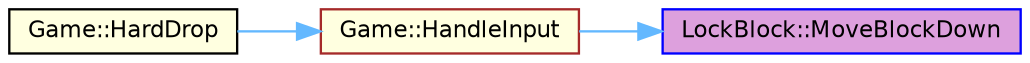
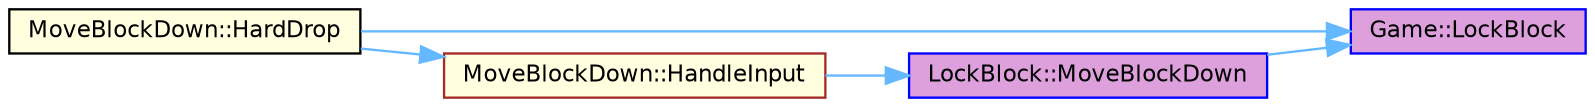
(123, 31) -> (185, 31)
(450, 31) -> (635, 76)
none -> (1468, 31)
